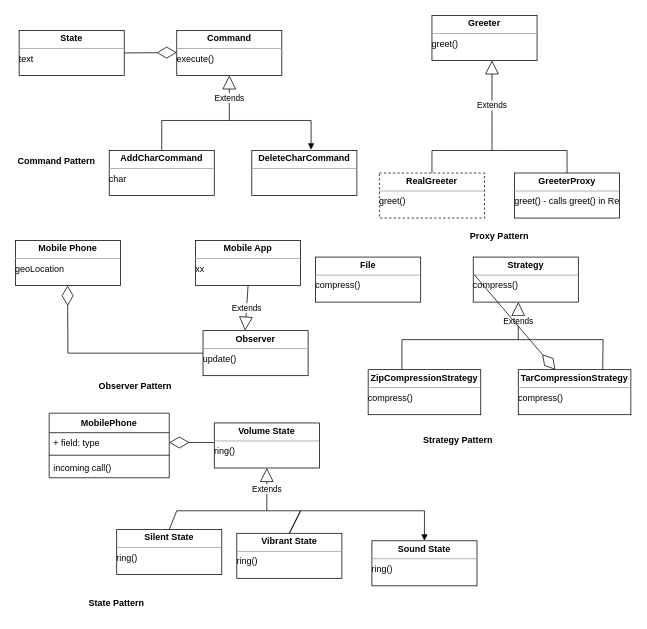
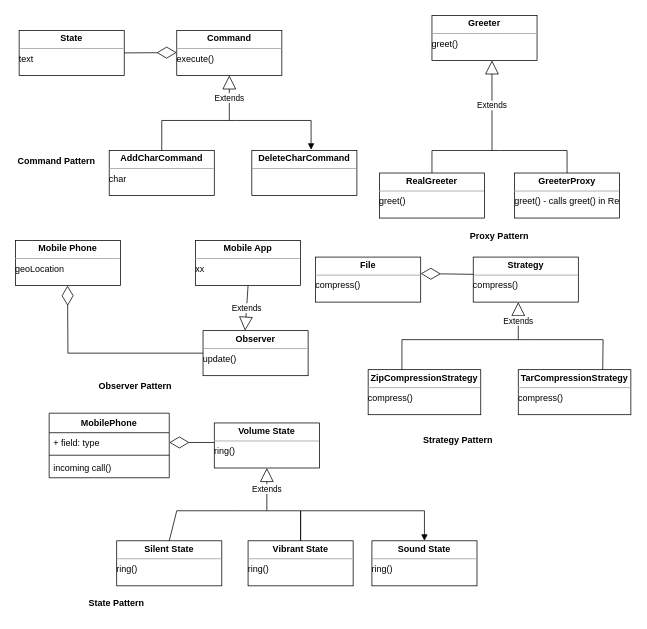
(432, 195) -> (432, 195)
(508, 314) -> (457, 274)
(169, 552) -> (169, 563)
(289, 555) -> (300, 563)
